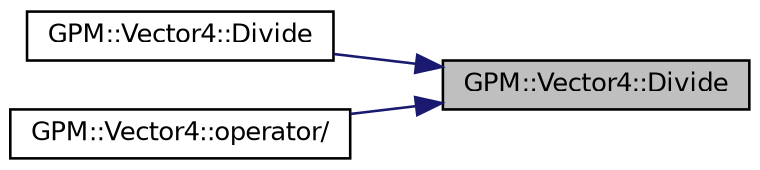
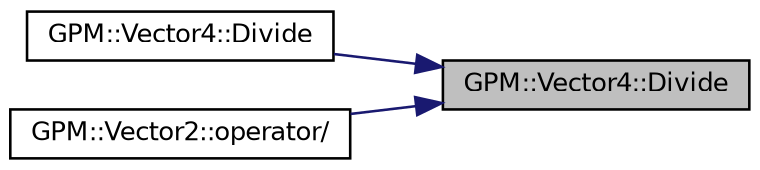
(180, 134) -> (180, 134)
